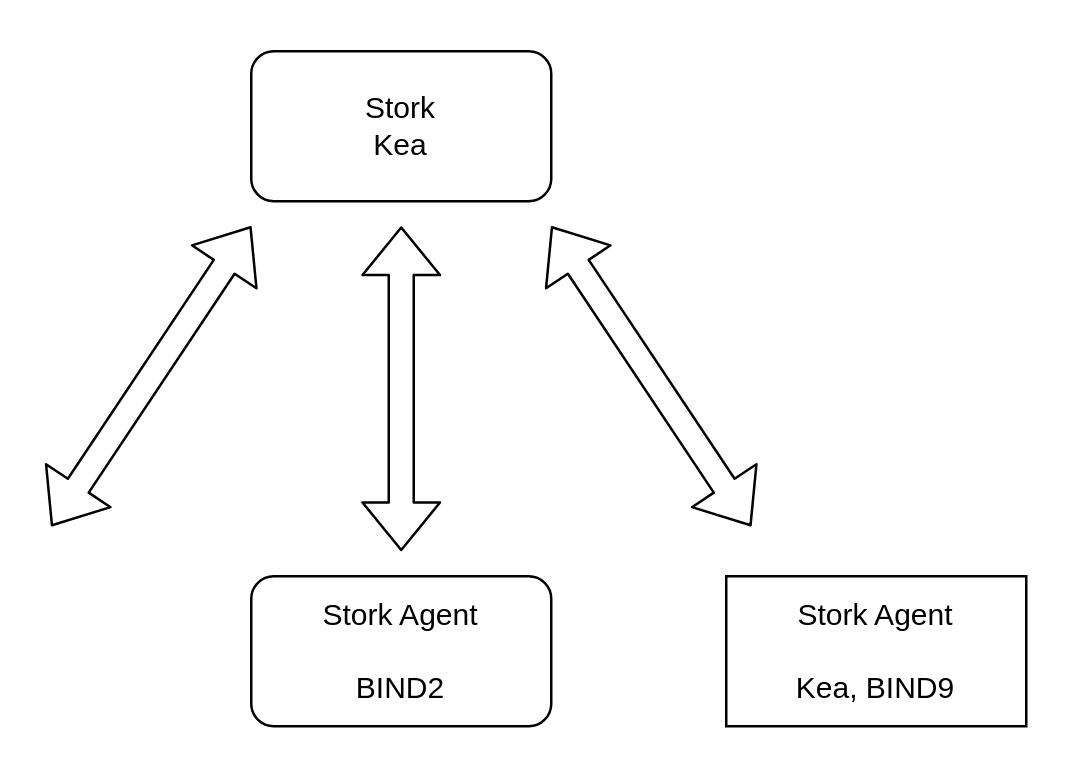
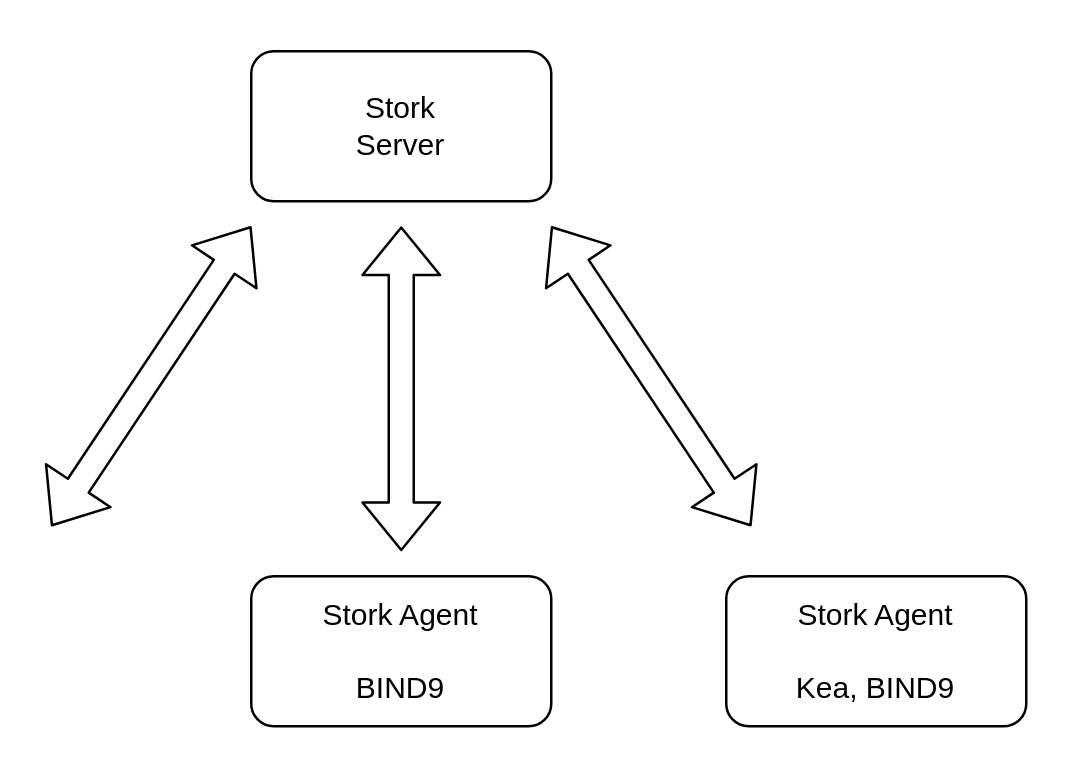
(401, 126) -> (401, 126)
(401, 651) -> (401, 651)
(876, 651) -> (876, 651)
